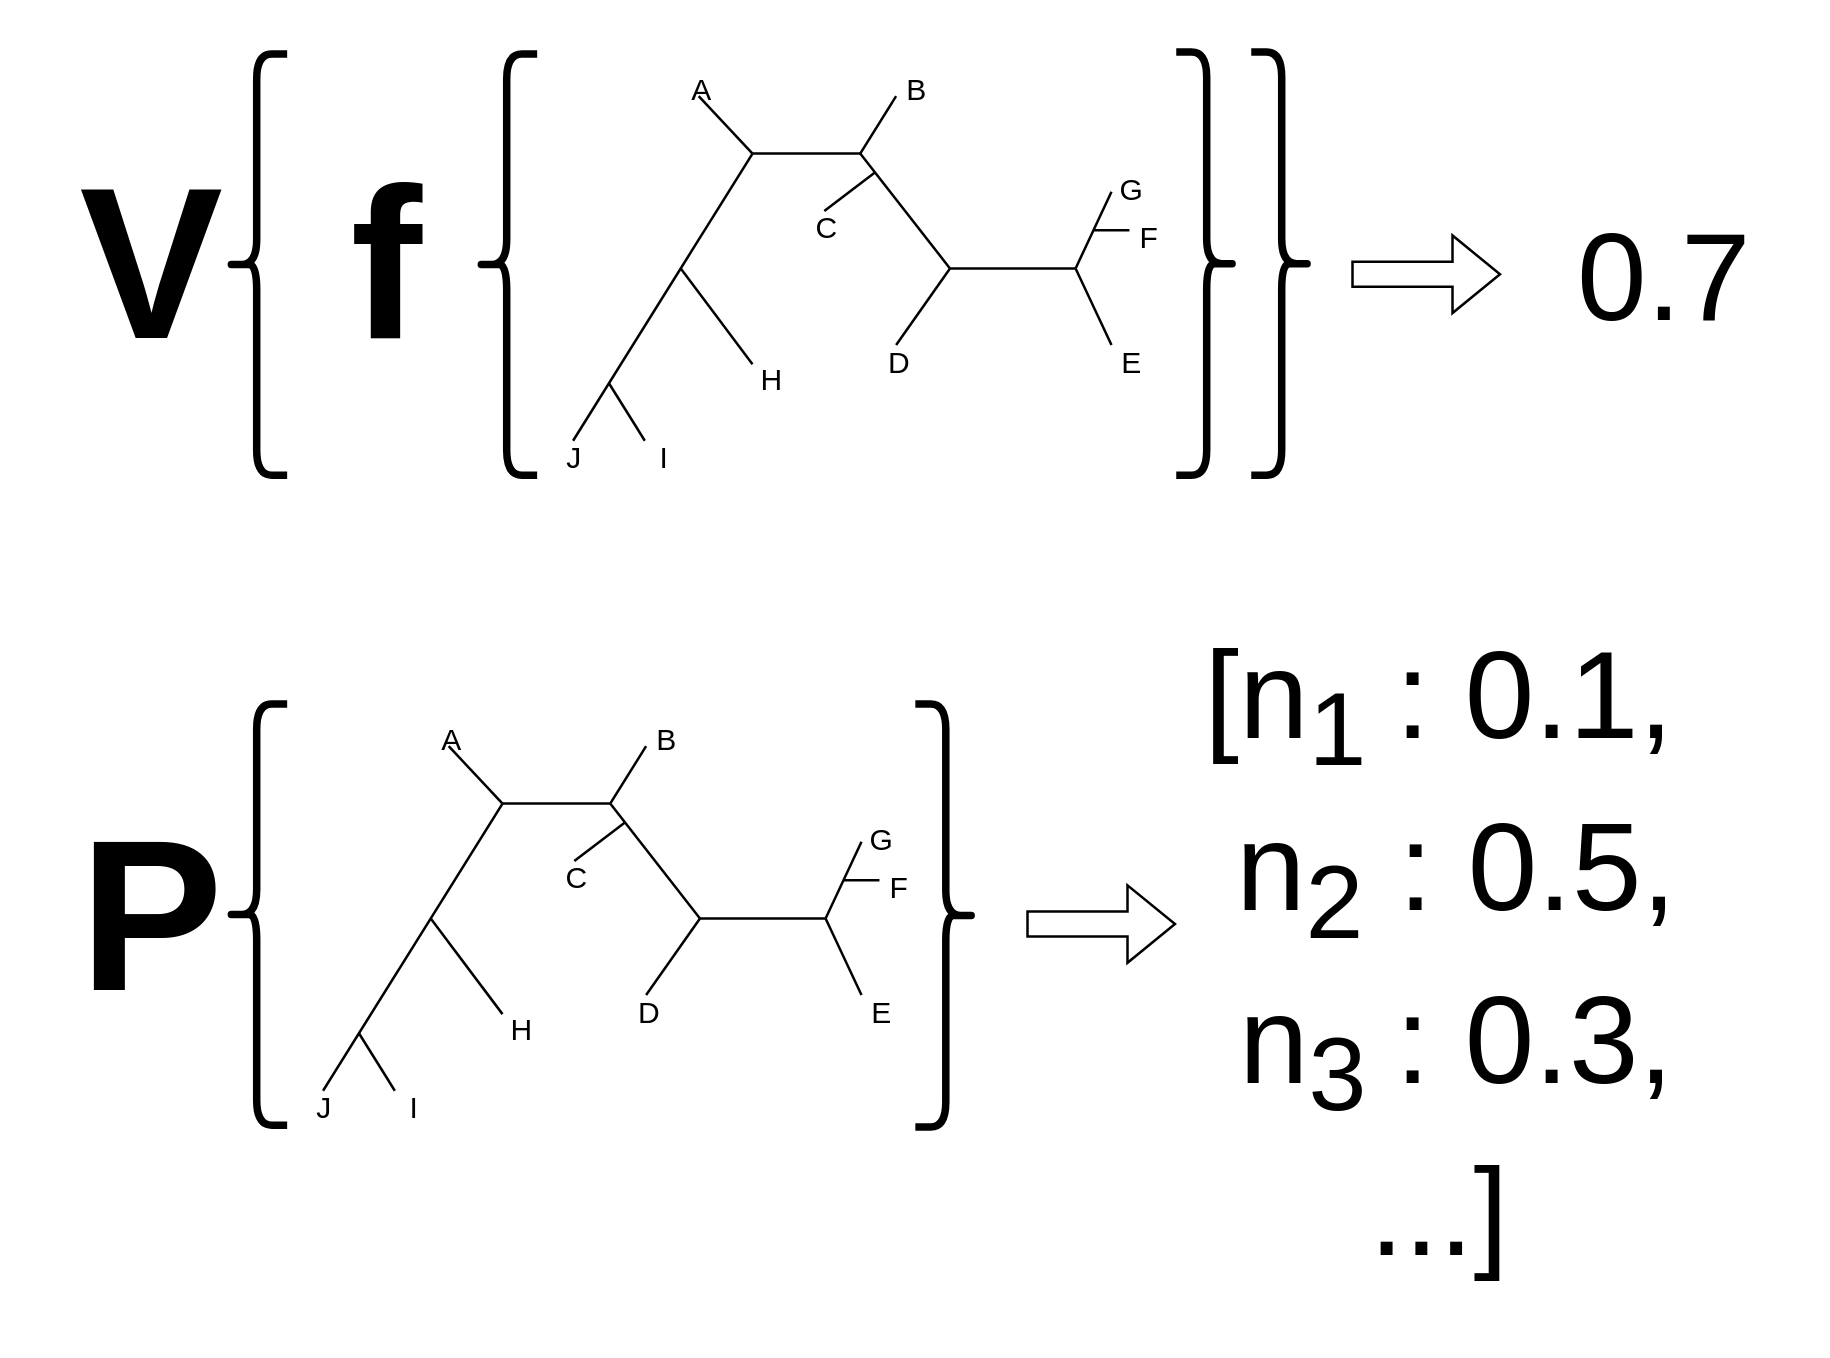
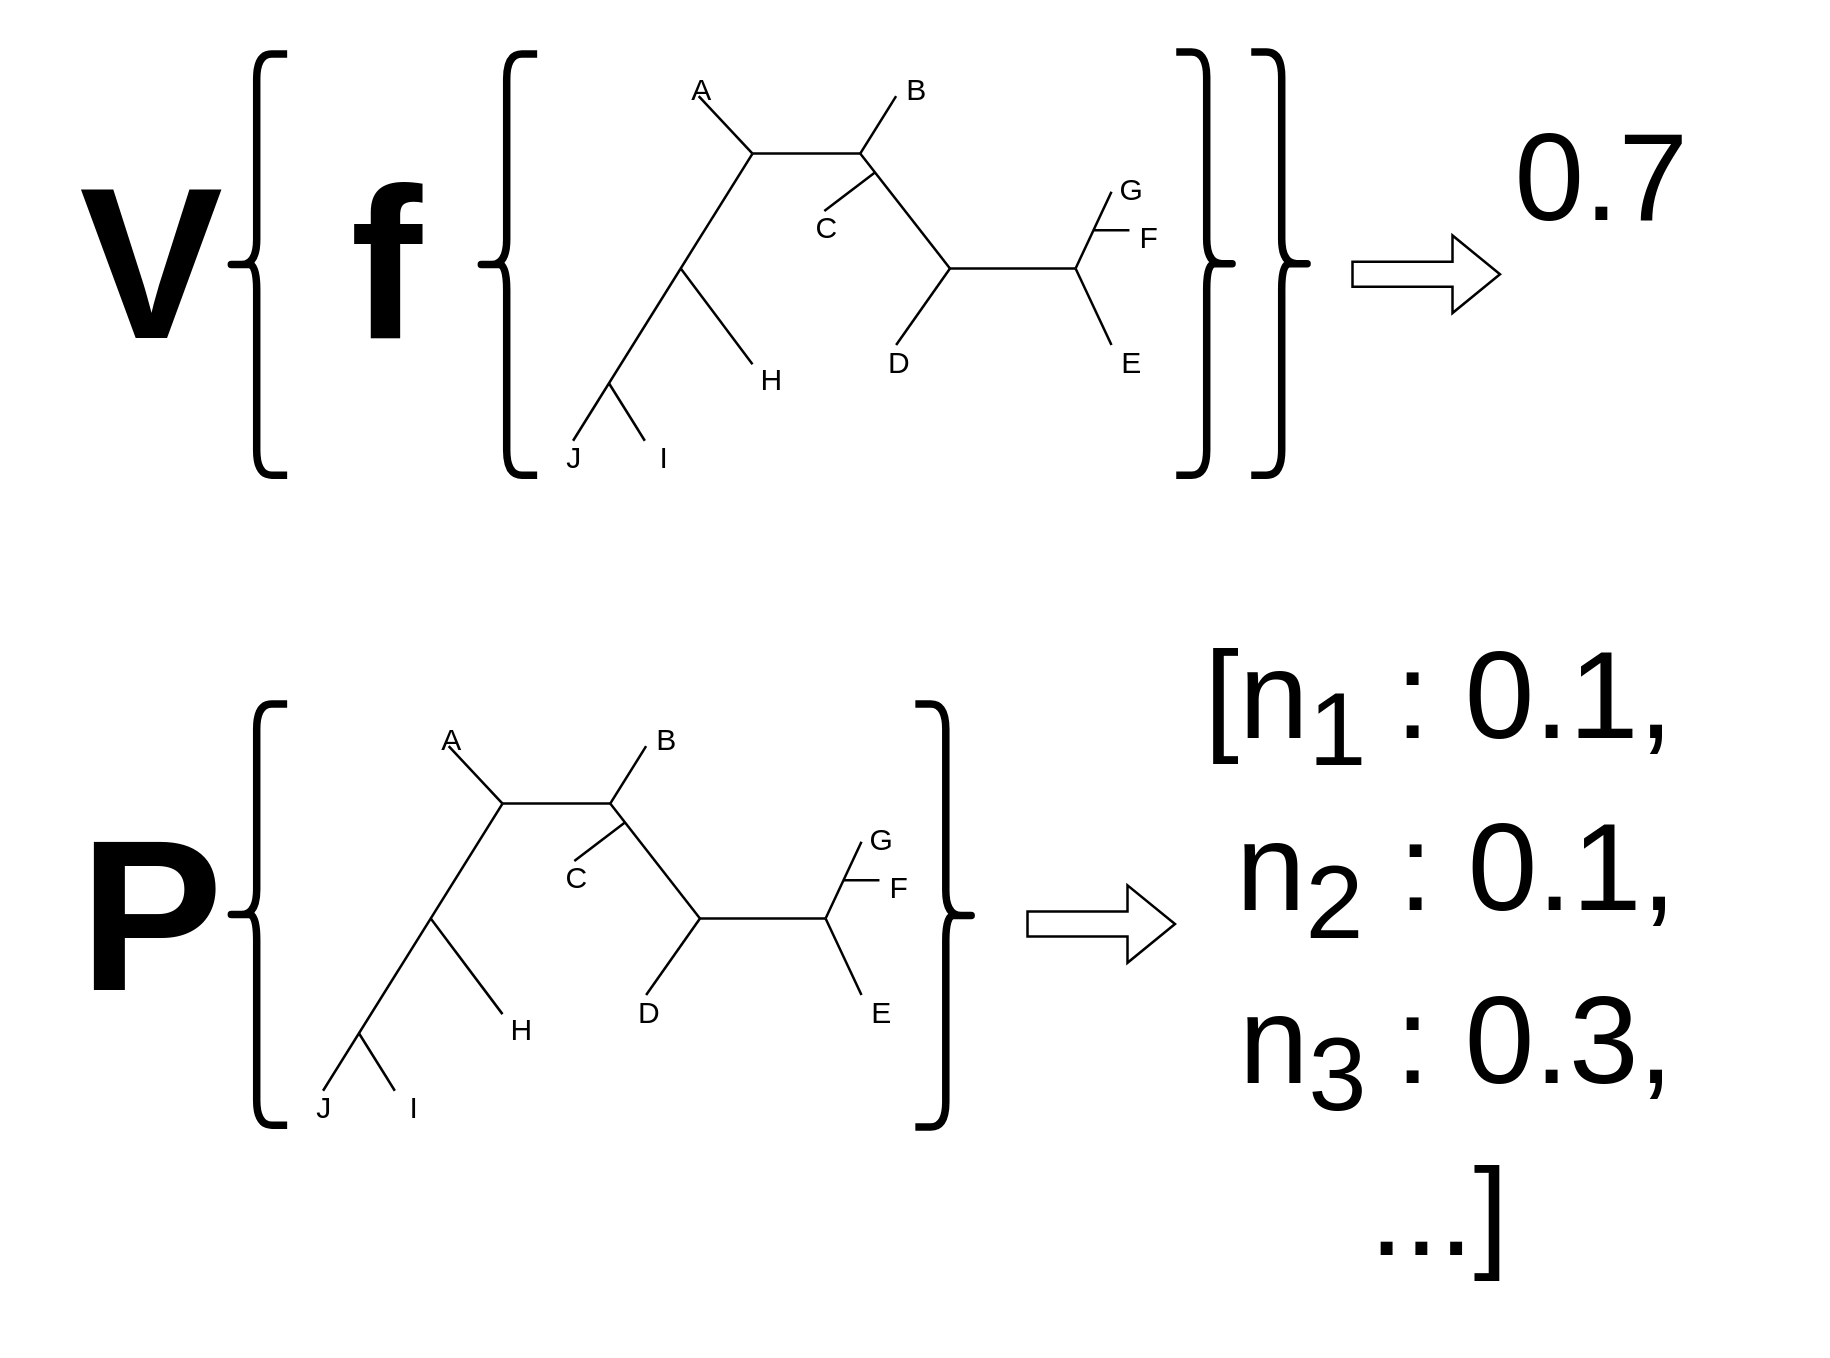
(1664, 275) -> (1601, 175)
(1440, 954) -> (1440, 954)
